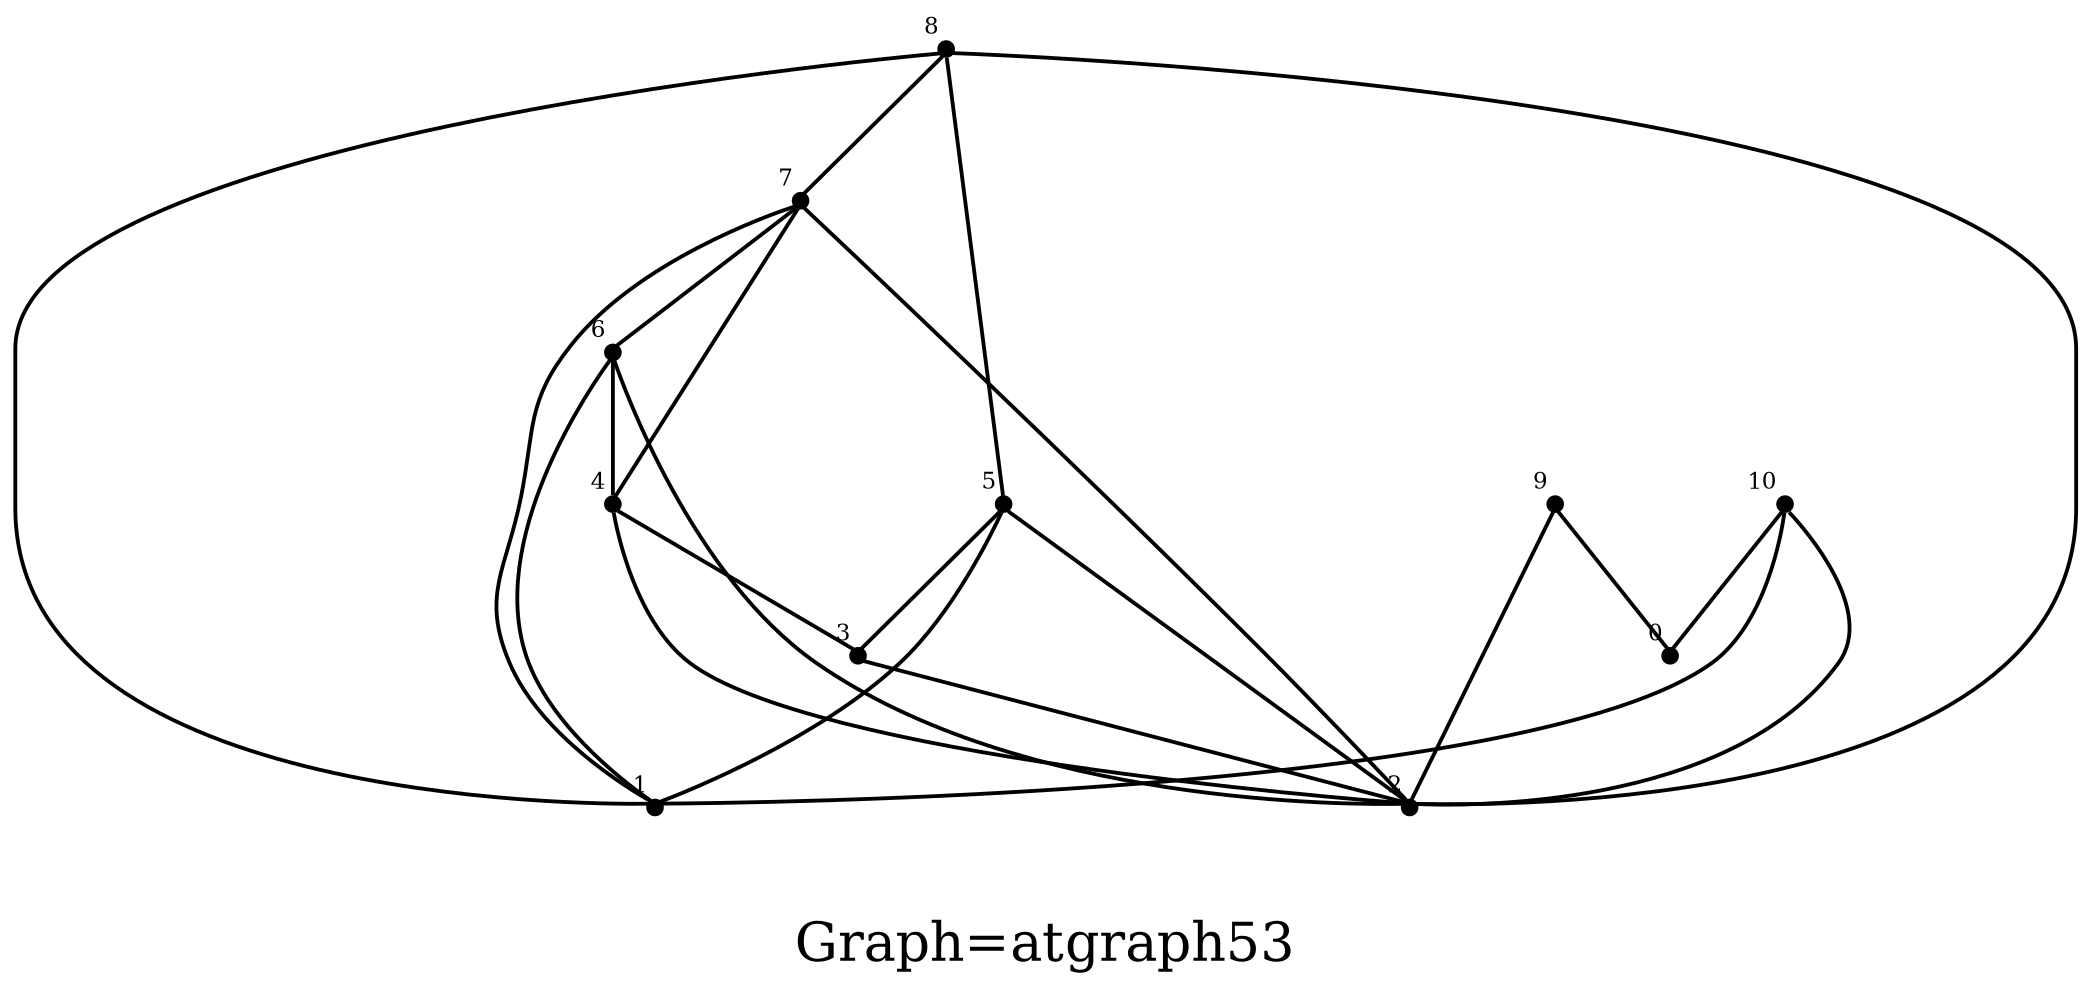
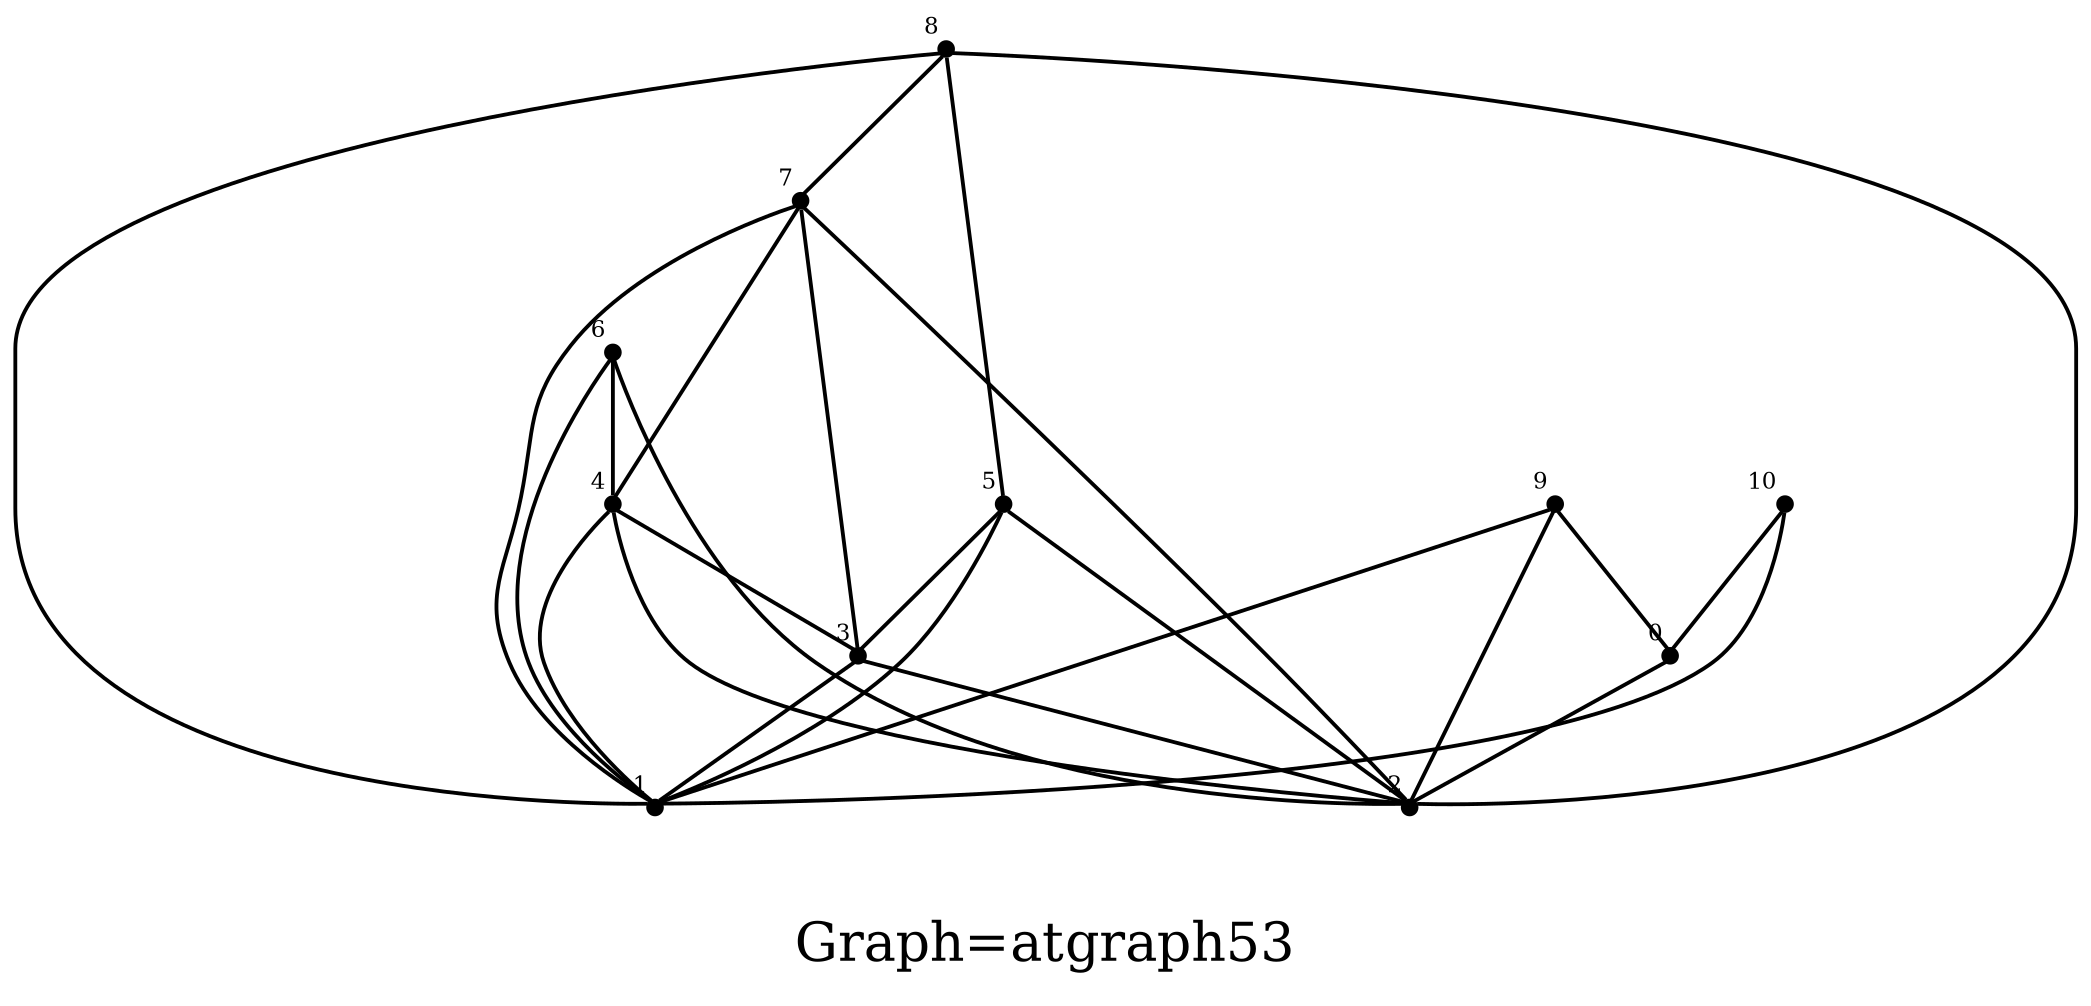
(707, 276) -> (829, 429)
none -> (543, 613)
none -> (1105, 656)
none -> (757, 731)
(1725, 751) -> (1477, 767)
